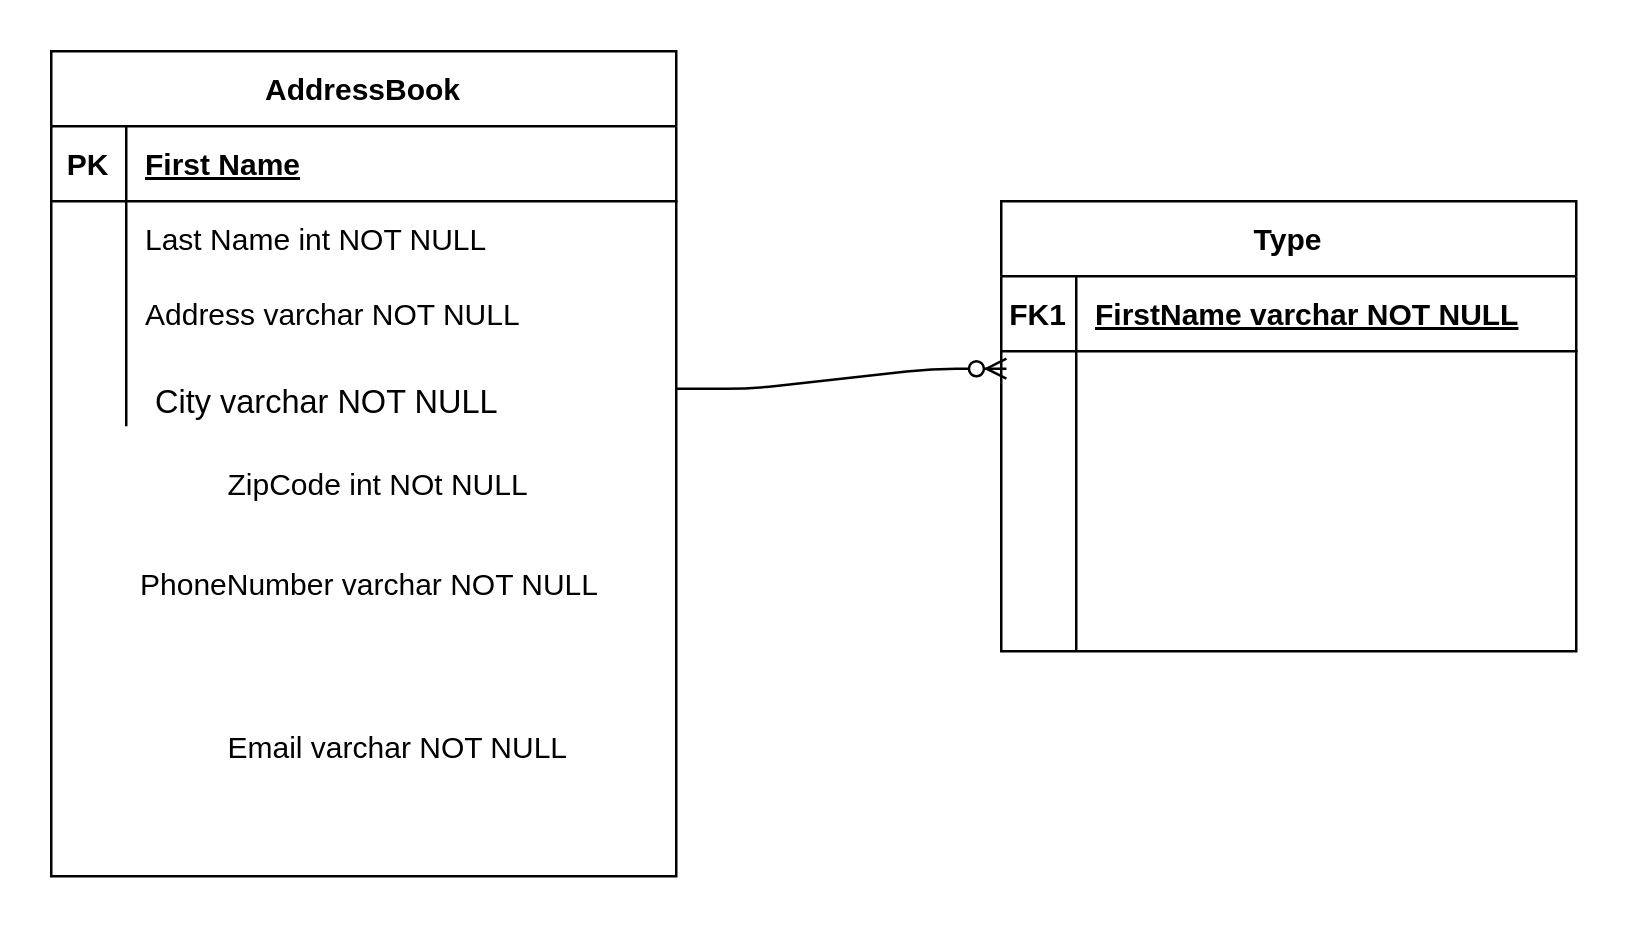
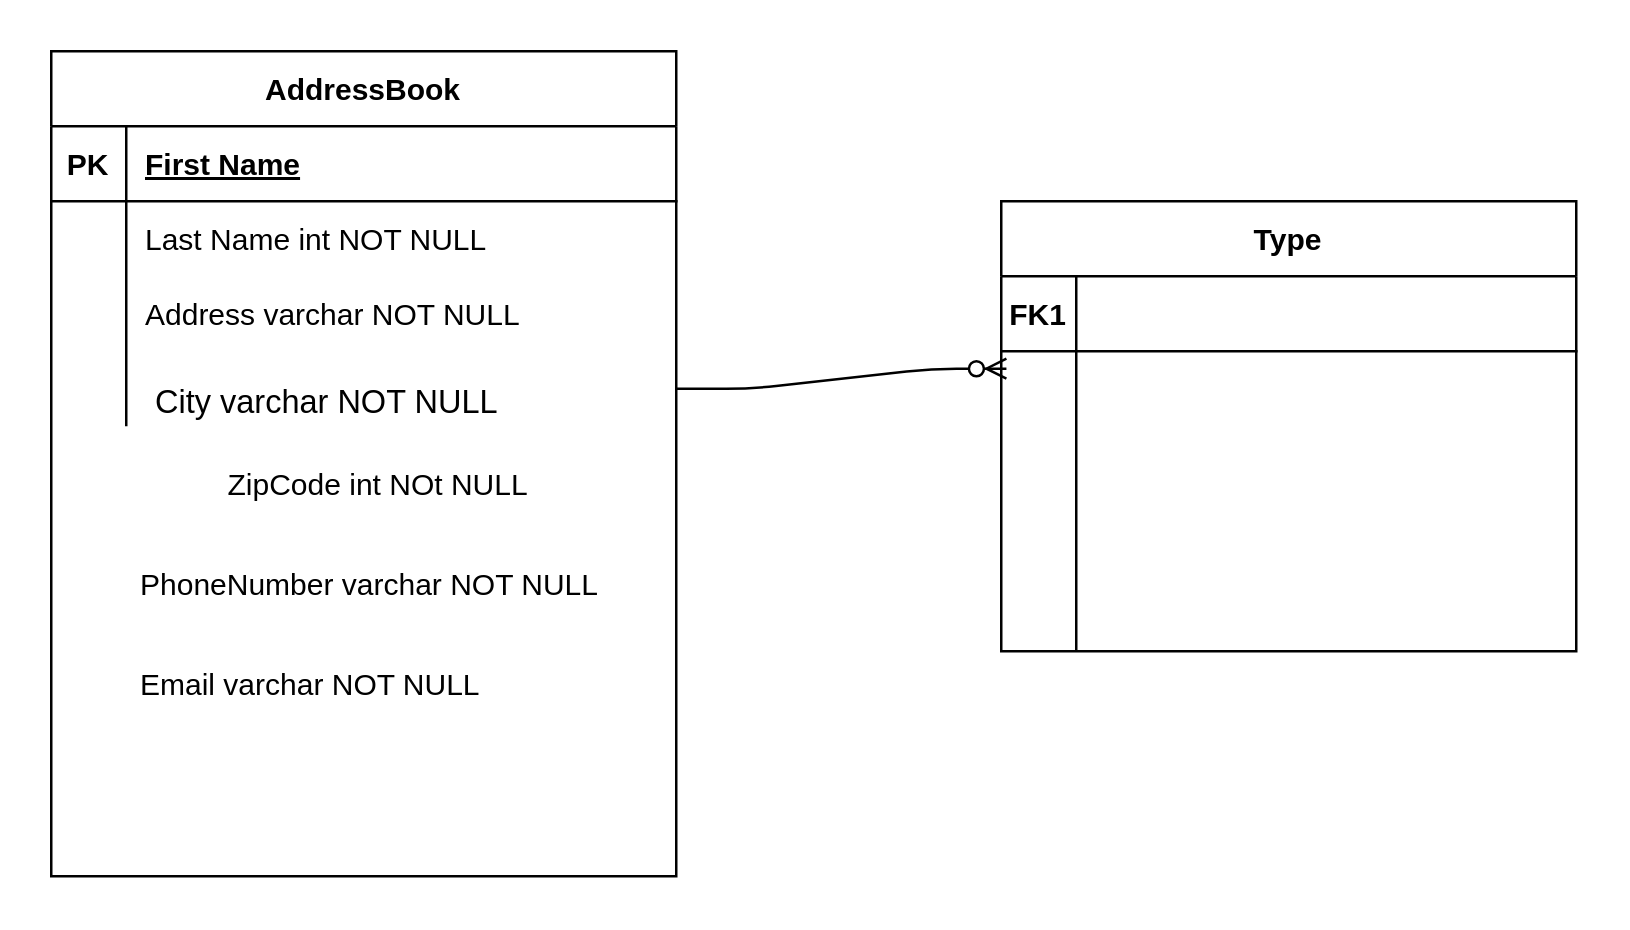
(1326, 314) -> none
(414, 751) -> (326, 689)
